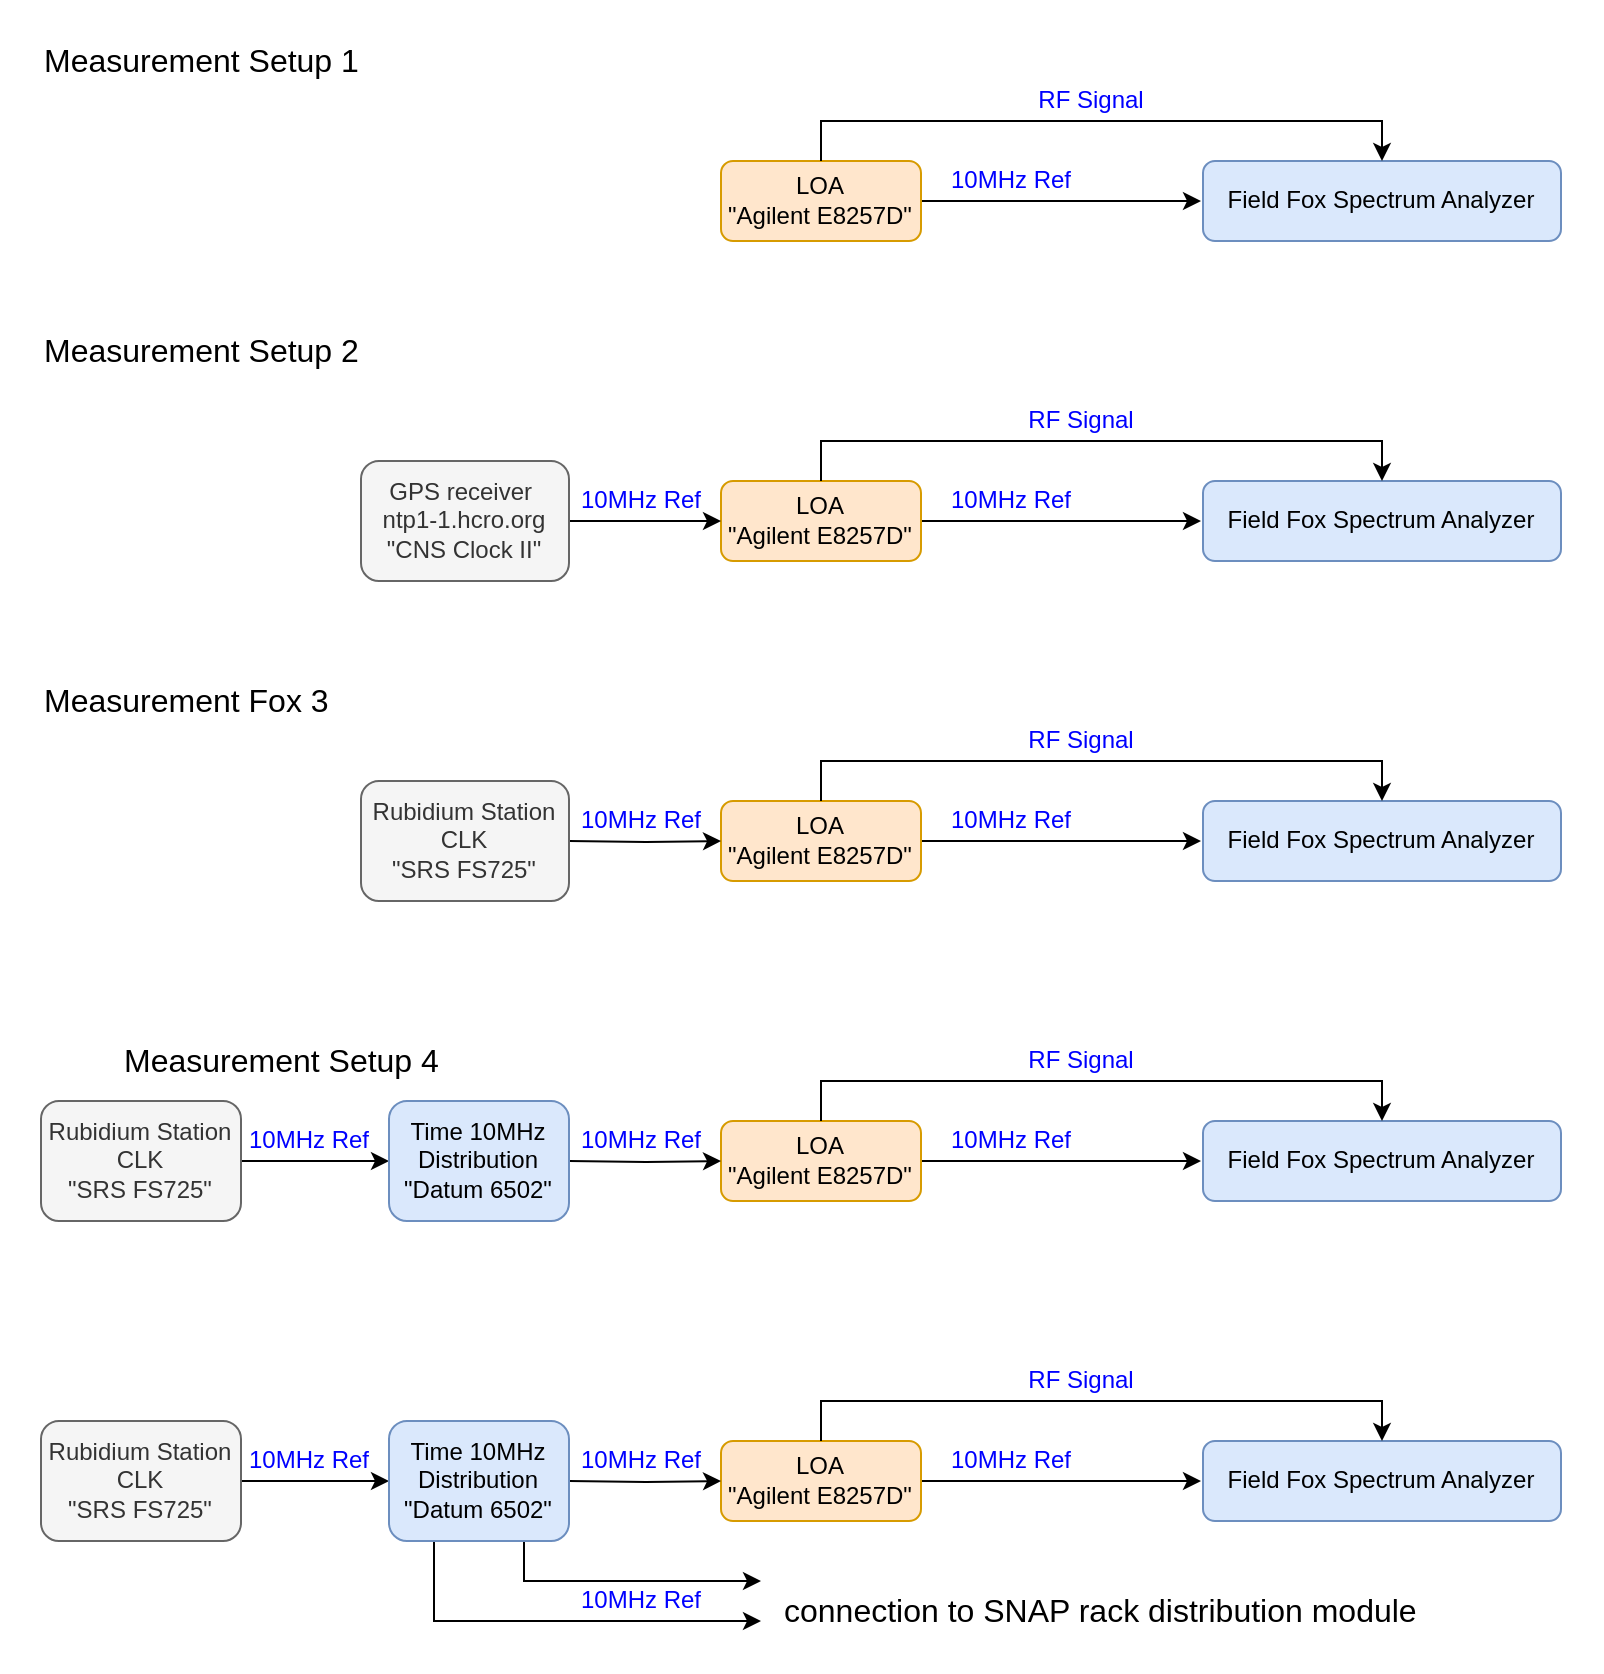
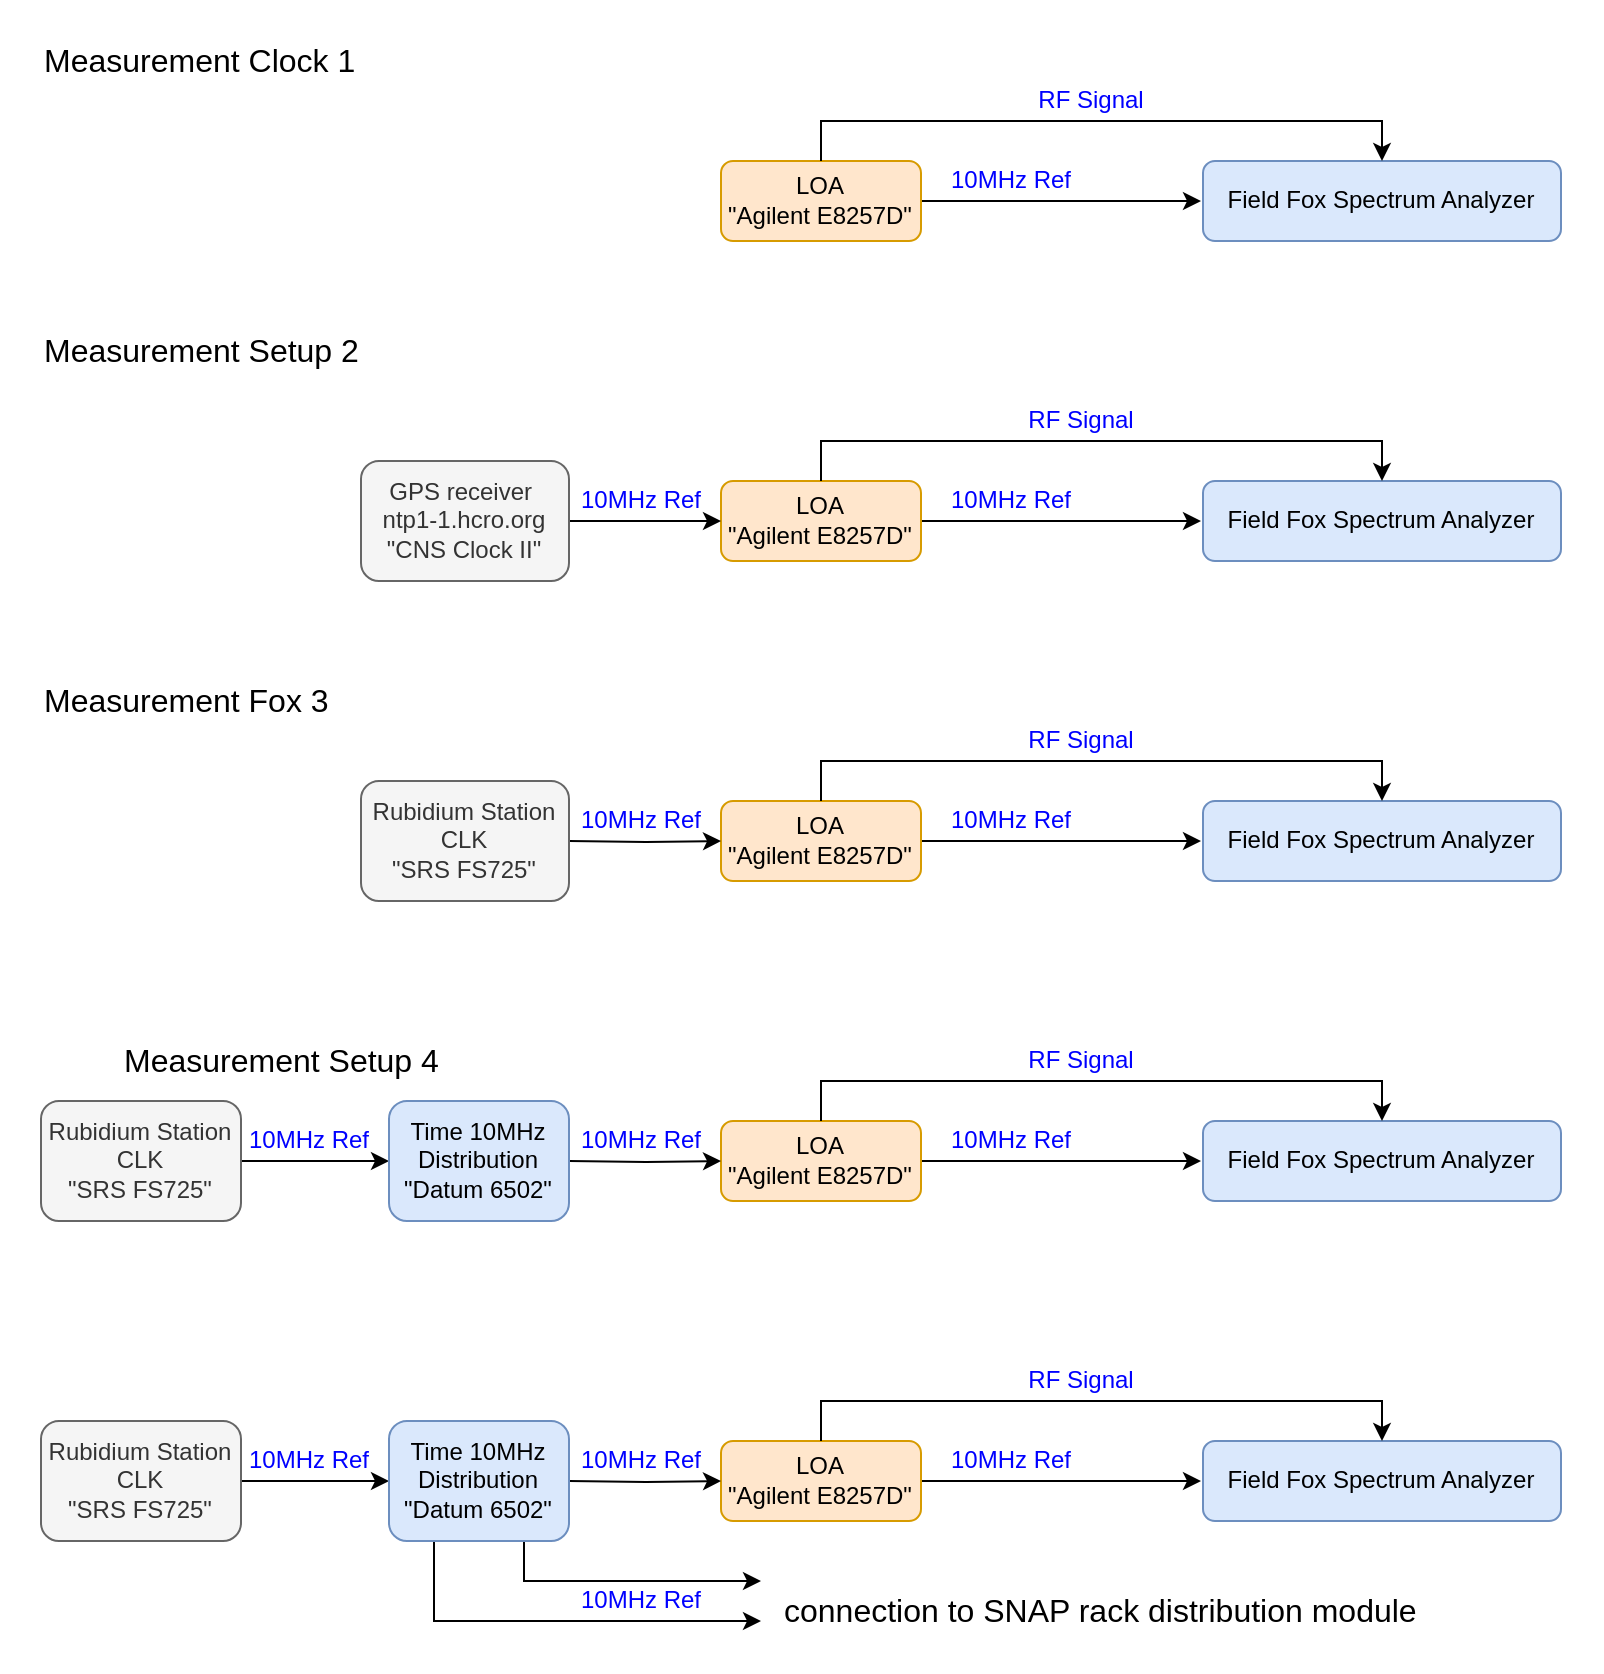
(207, 61) -> (203, 61)
